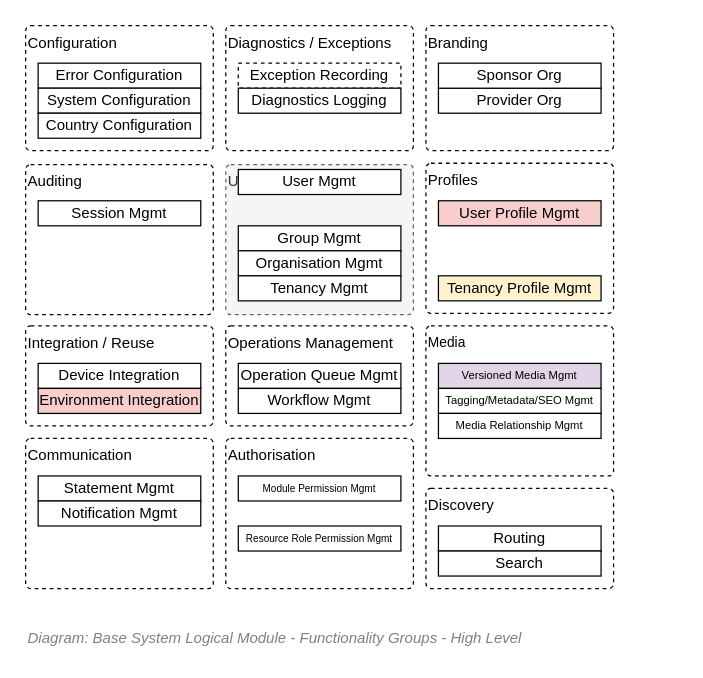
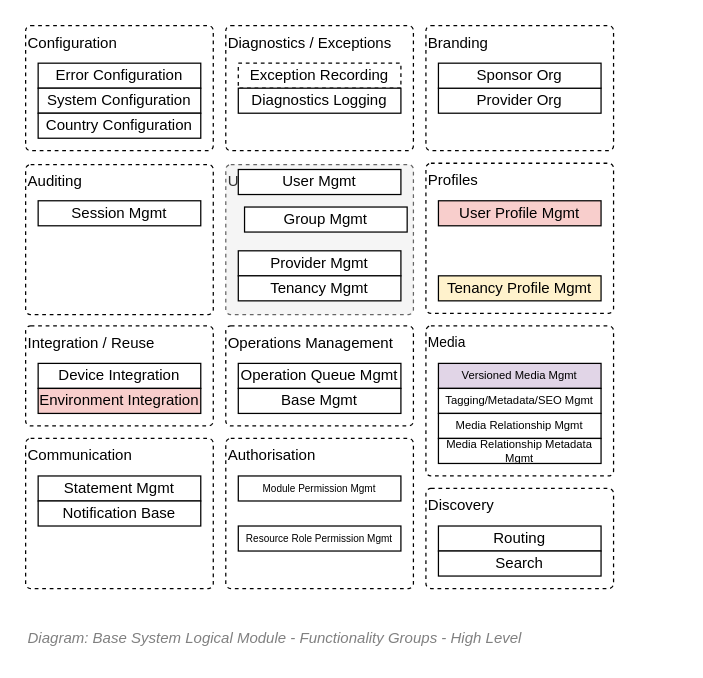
(319, 238) -> (326, 219)
(319, 263) -> (319, 263)
(319, 401) -> (319, 401)
none -> (519, 451)
(119, 513) -> (119, 513)
